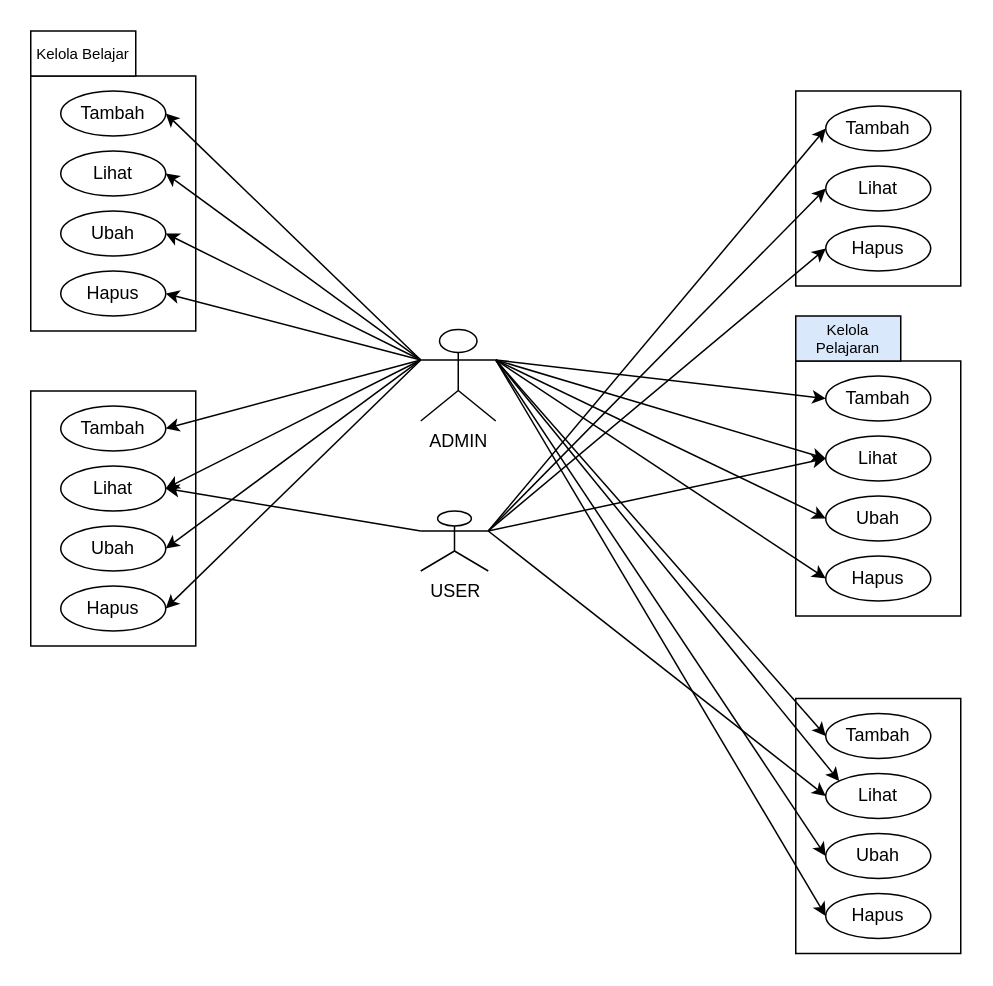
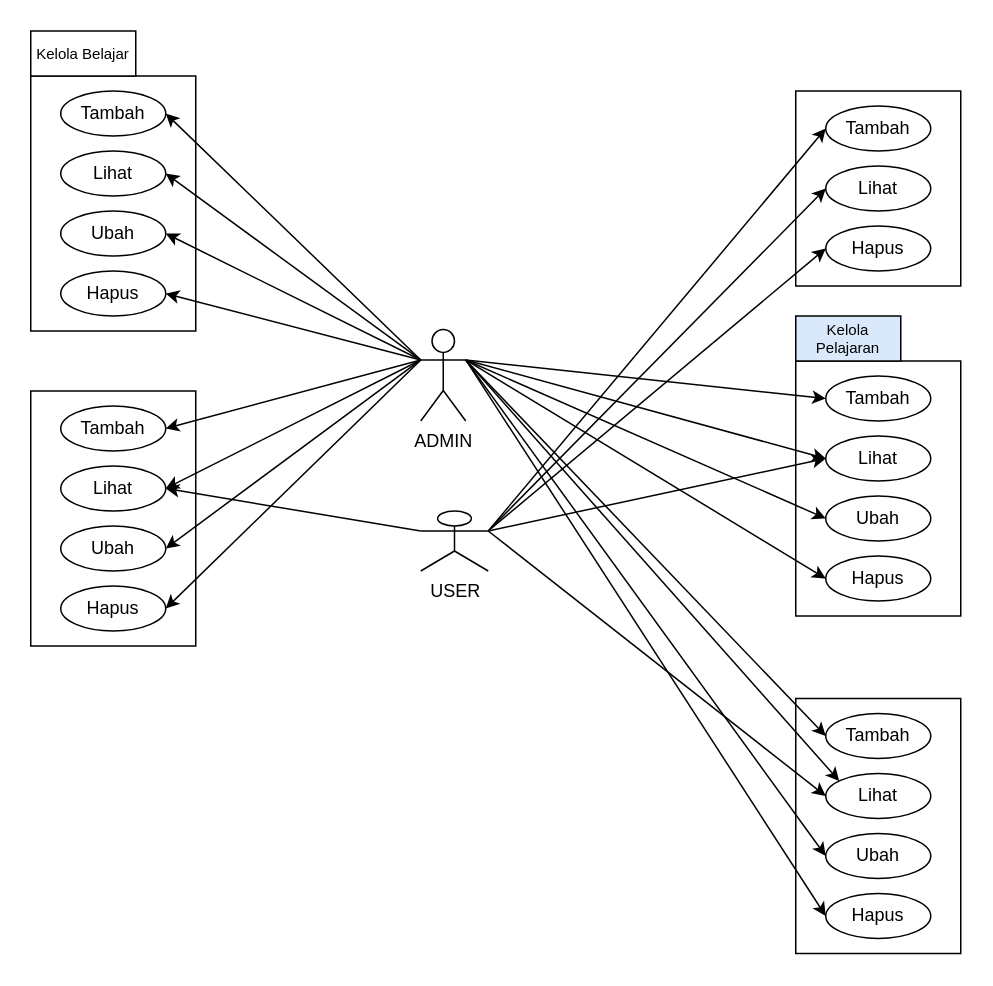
(458, 375) -> (443, 375)
